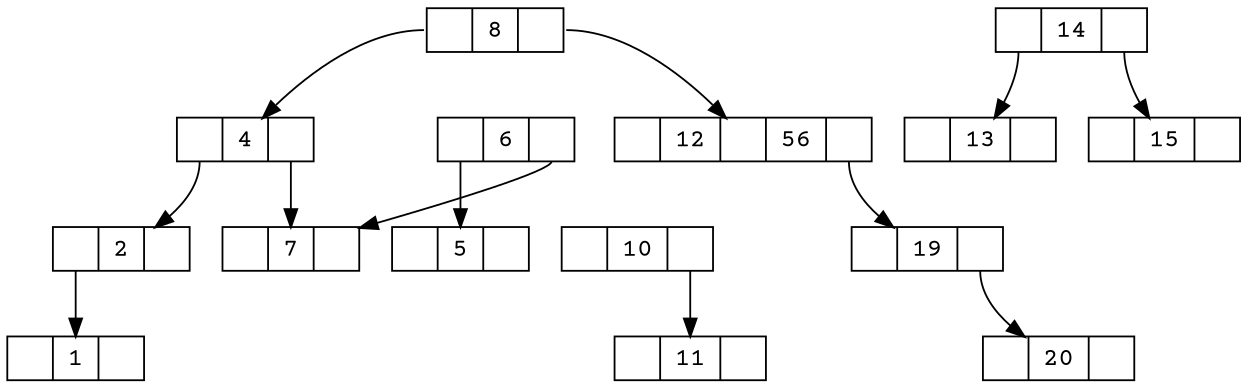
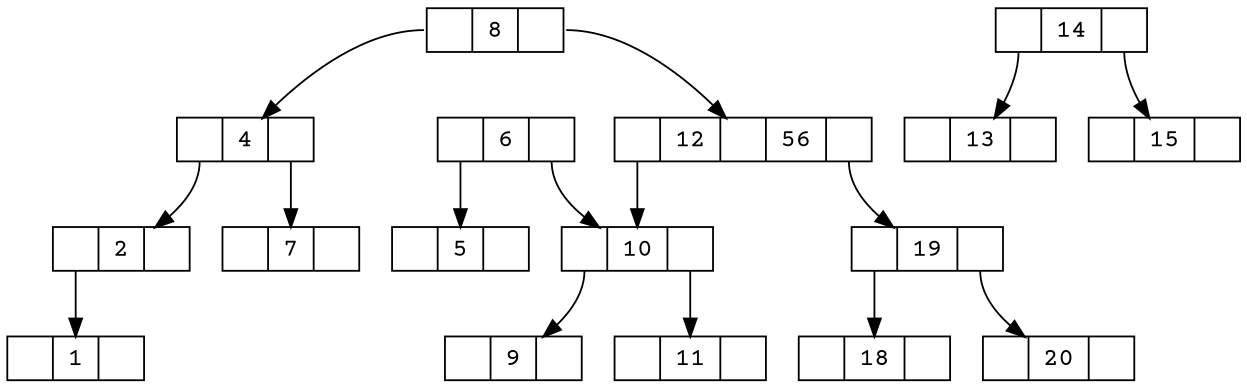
none -> (637, 185)
(475, 193) -> (562, 193)
none -> (513, 358)
none -> (874, 358)
